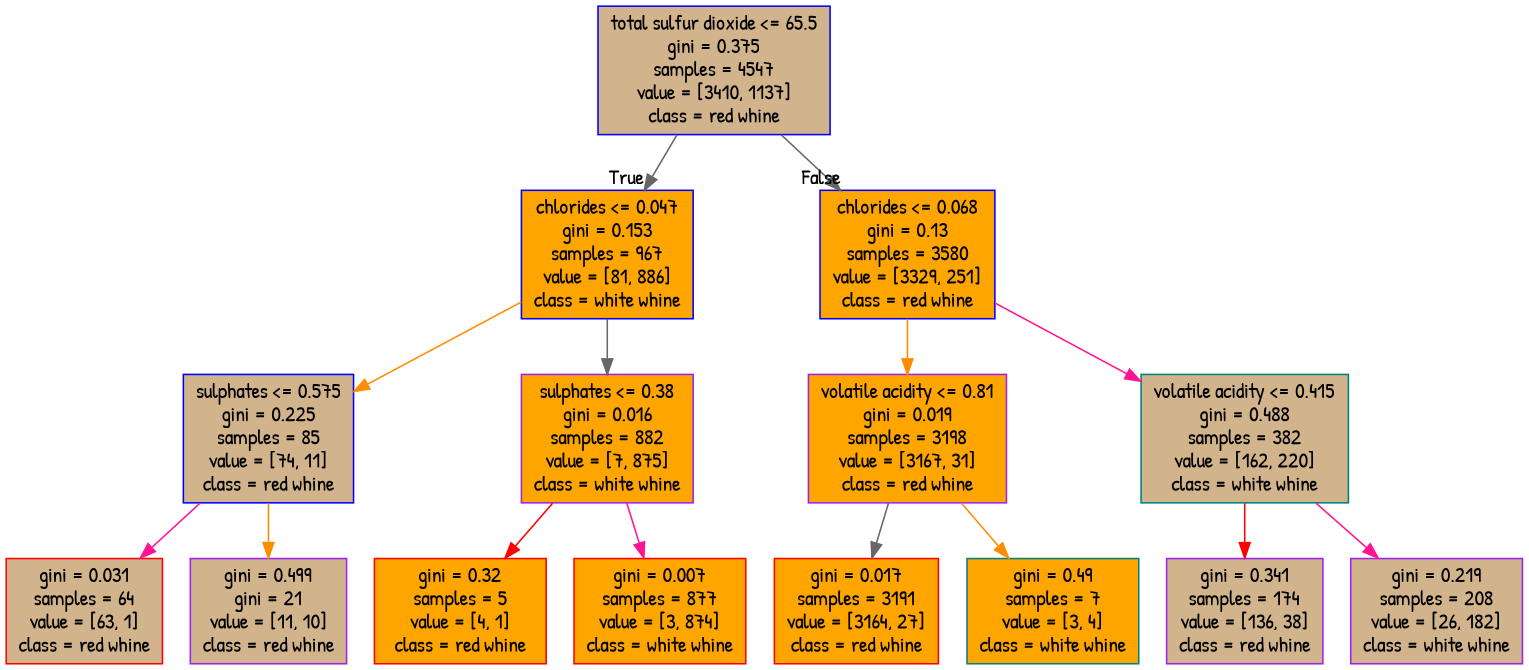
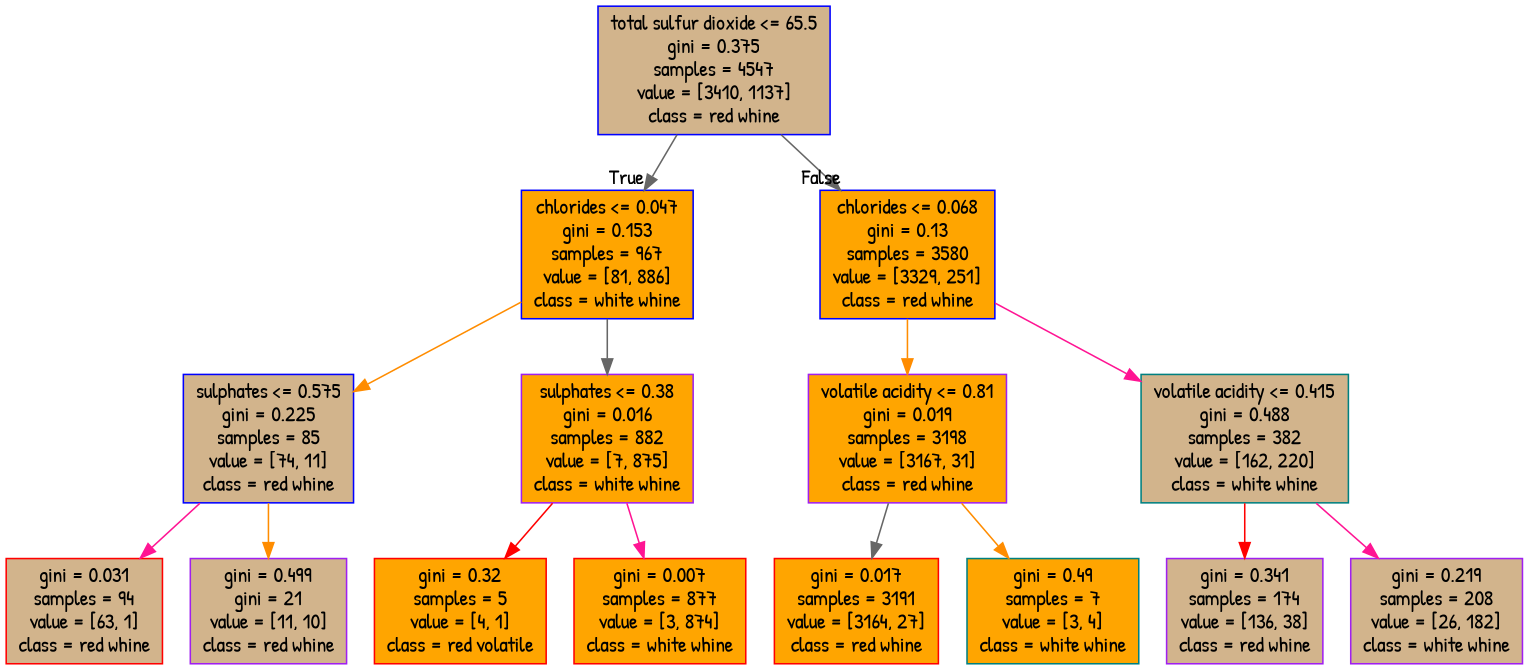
(84, 611) -> (84, 611)
(460, 611) -> (460, 611)
